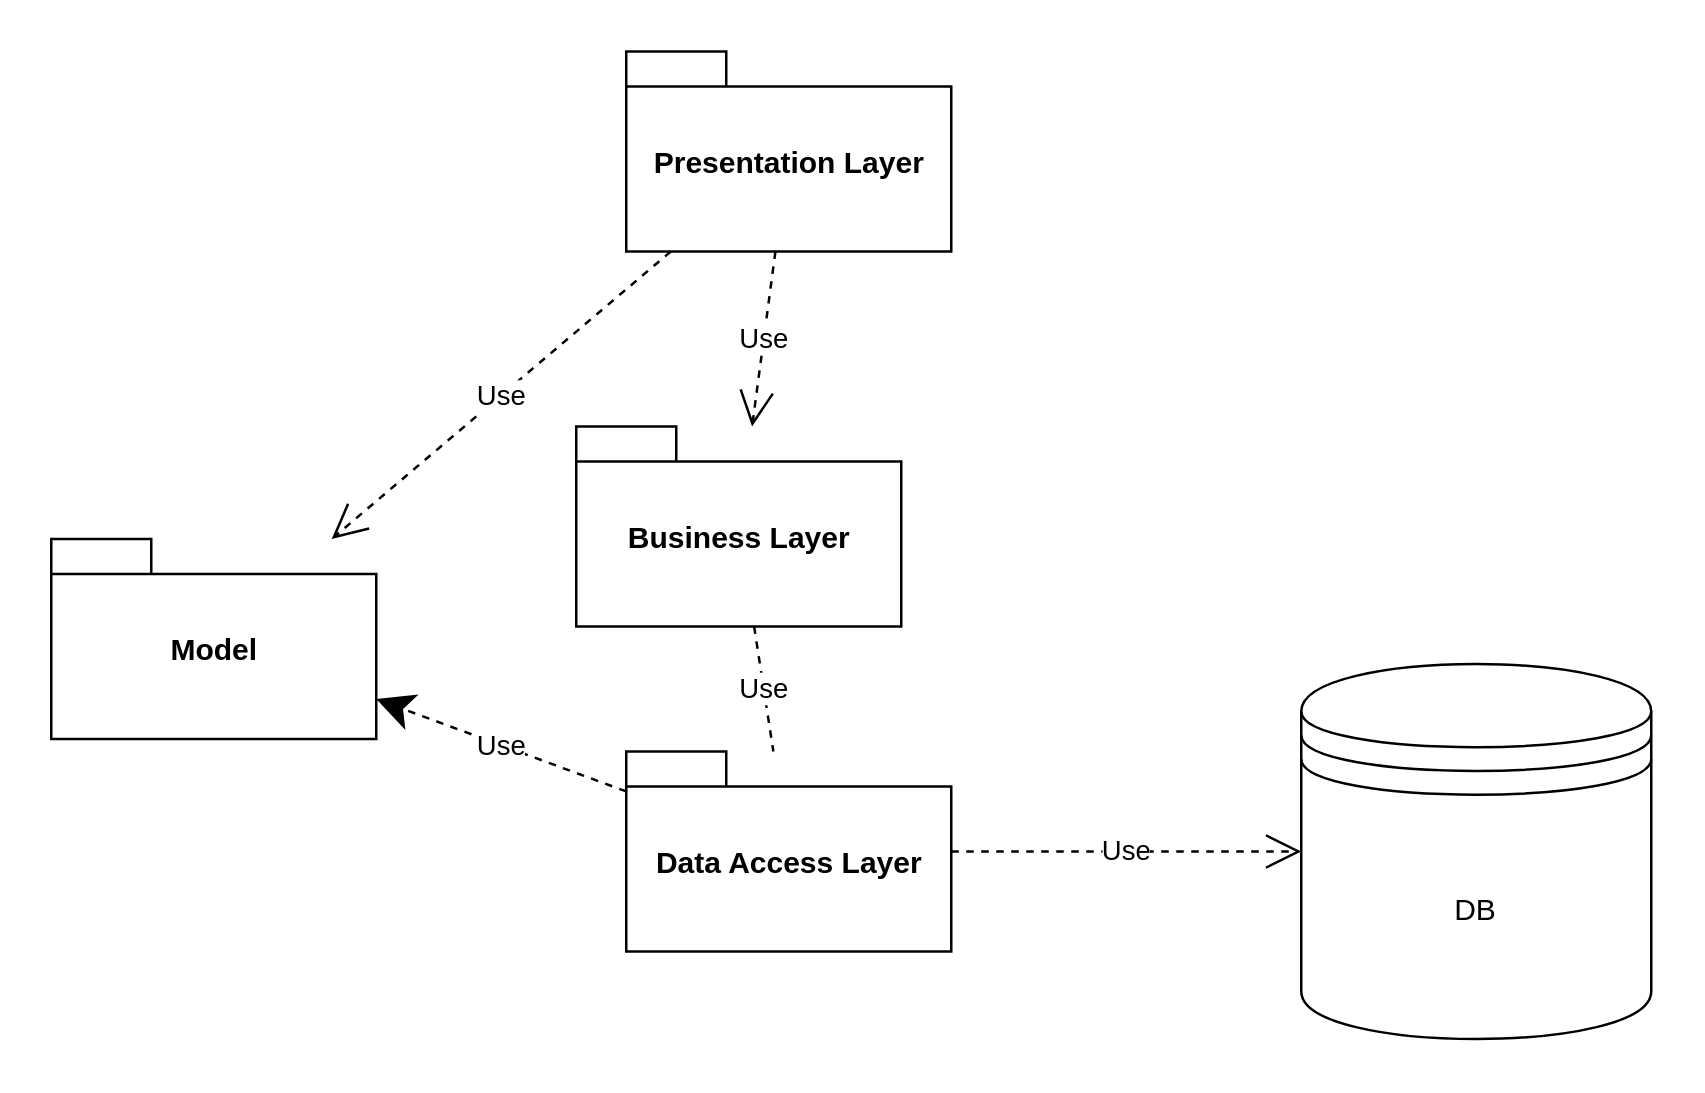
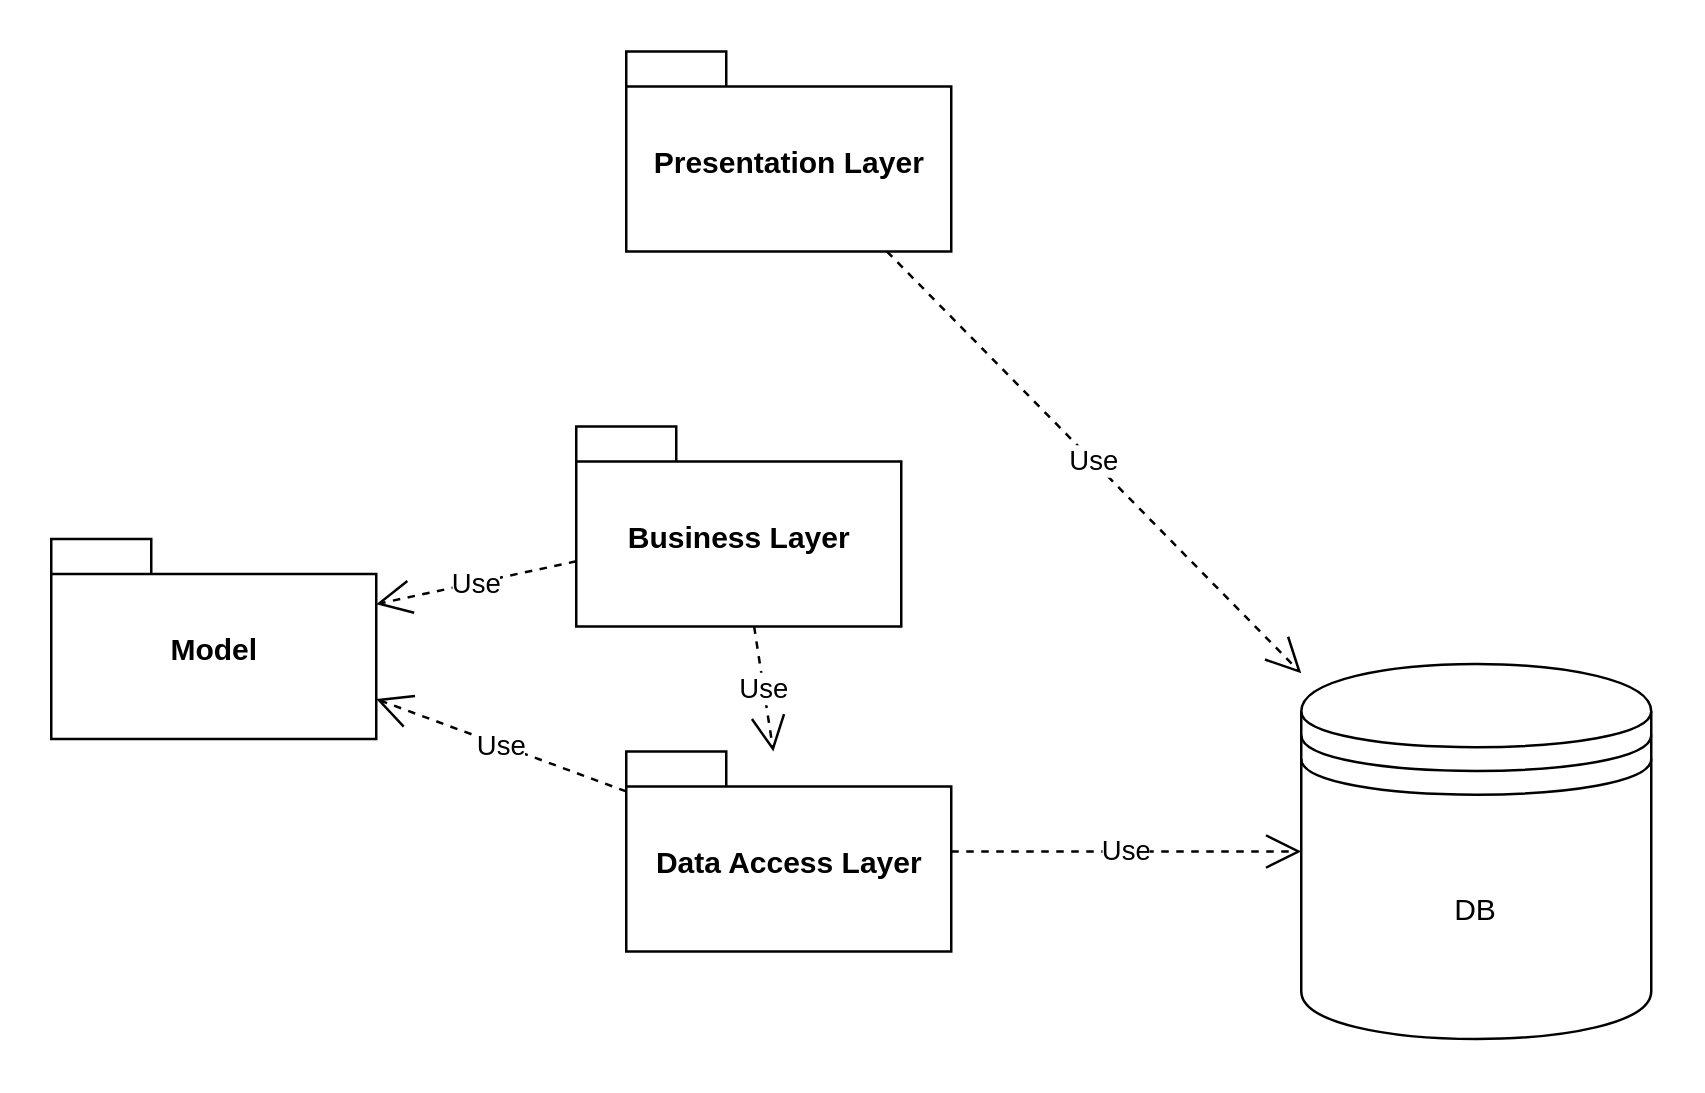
(594, 316) -> none
(759, 376) -> (994, 361)
none -> (479, 582)
(404, 709) -> (395, 706)
(772, 745) -> (772, 743)
